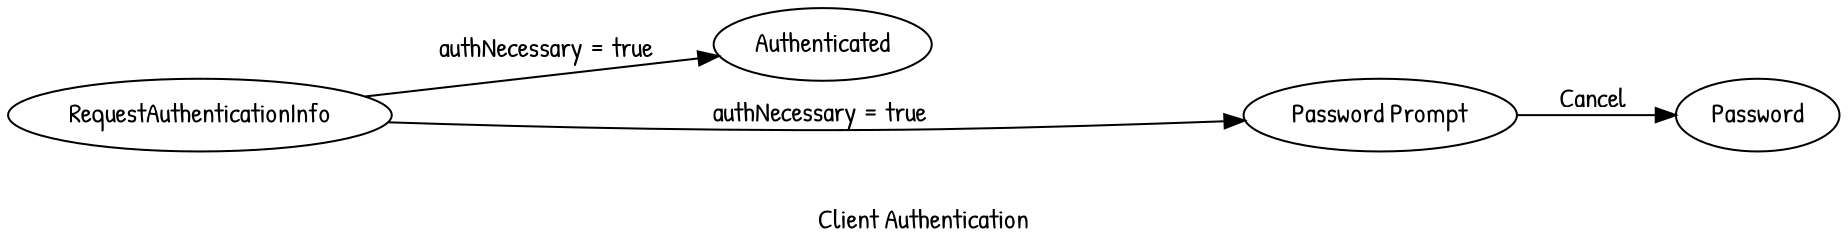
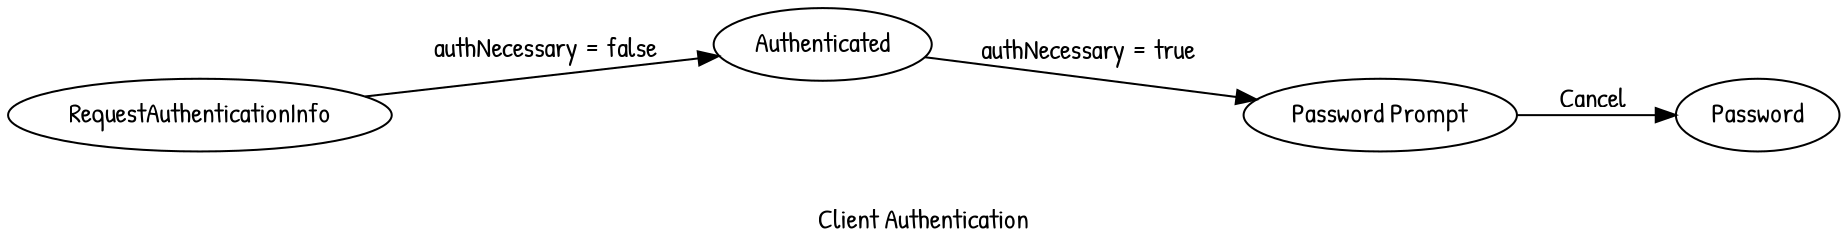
(549, 49) -> (549, 49)
(806, 130) -> (1081, 77)
